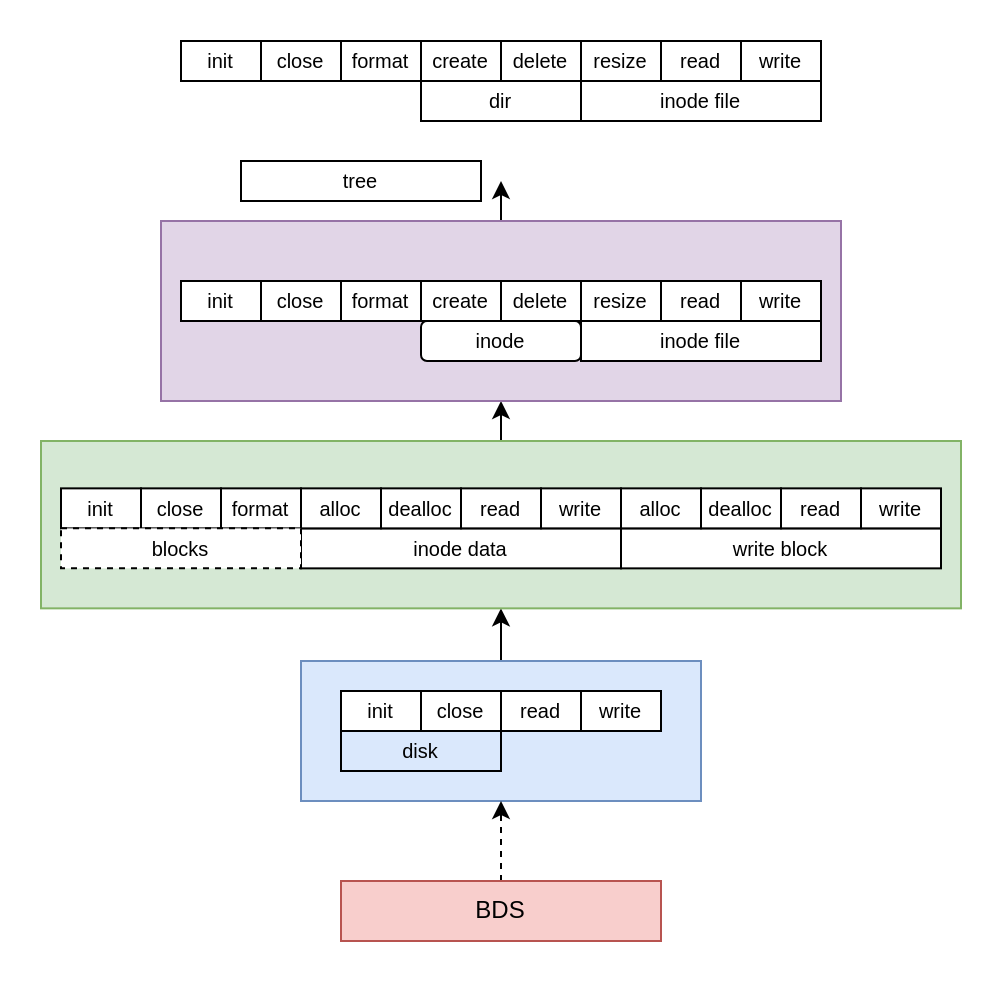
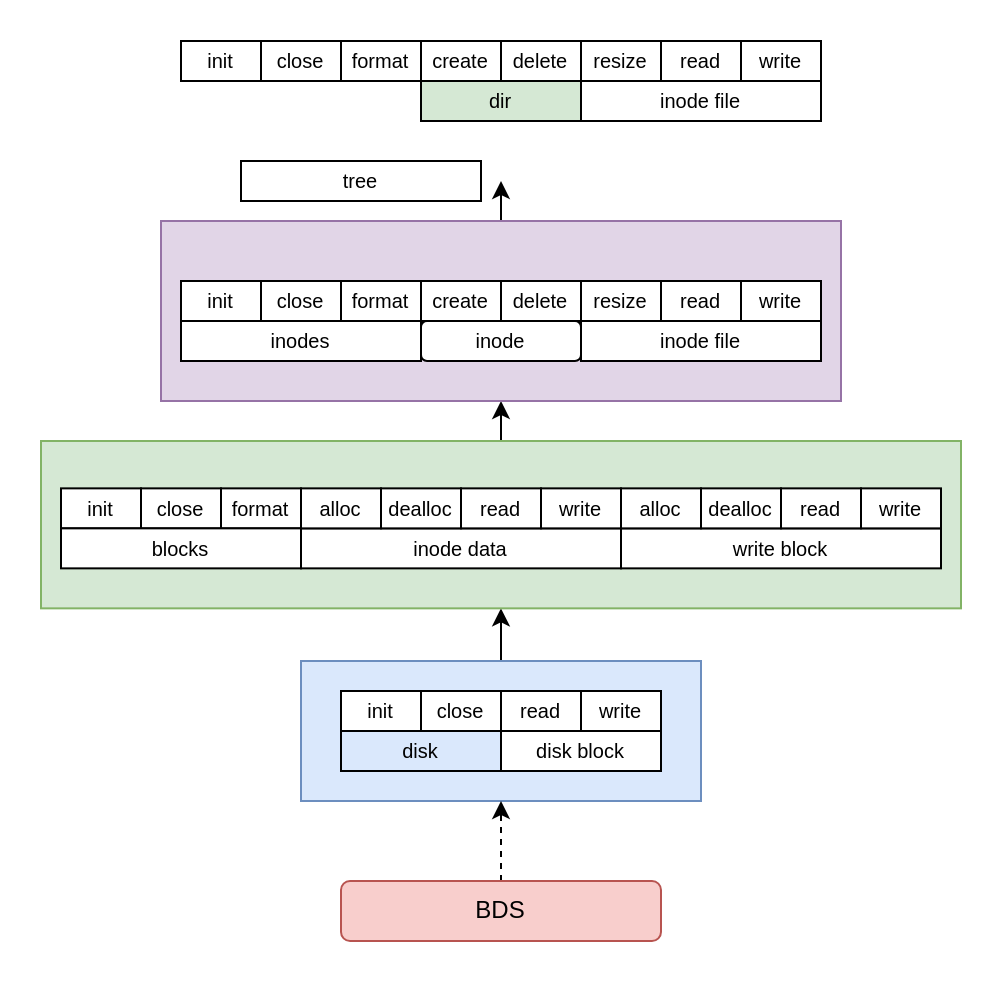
(501, 101) -> (501, 101)
none -> (301, 341)
(181, 548) -> (181, 548)
none -> (581, 751)
(501, 911) -> (501, 911)
